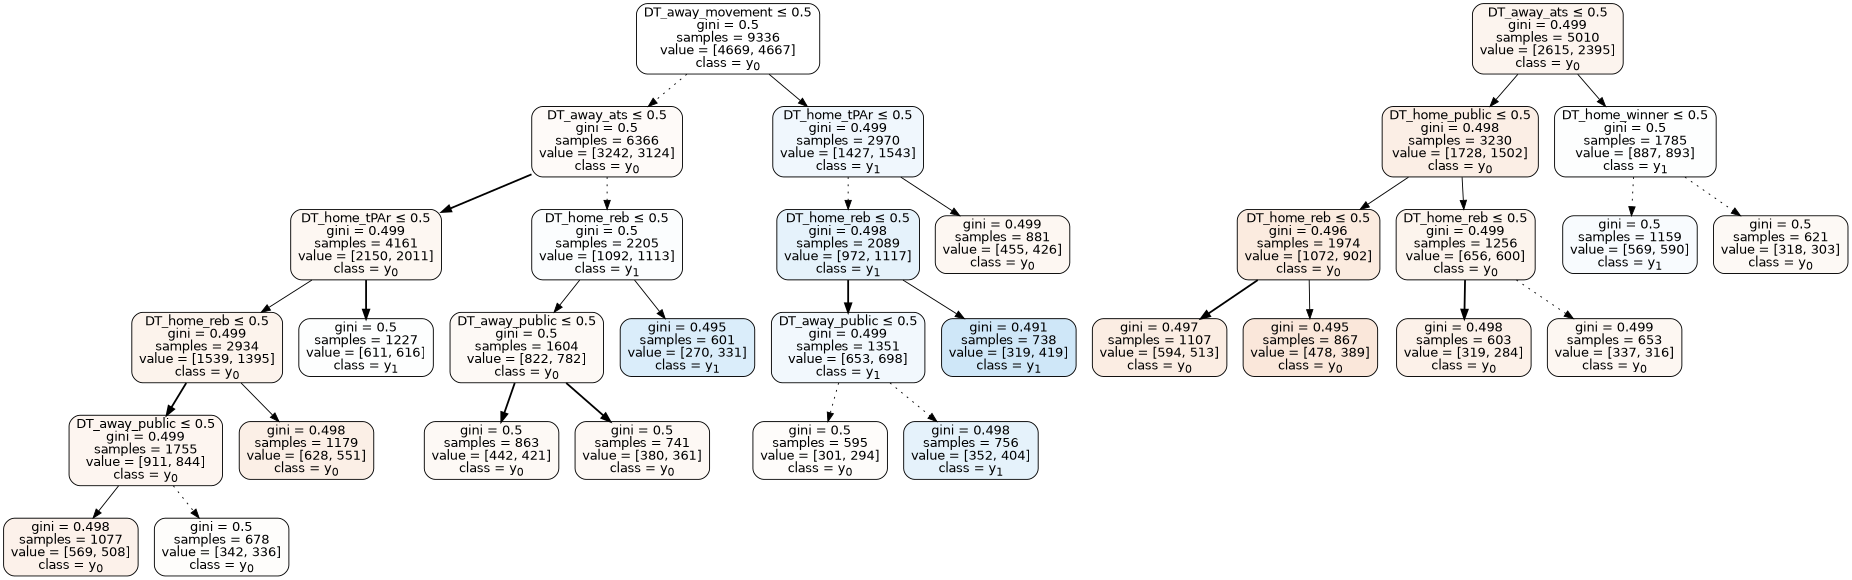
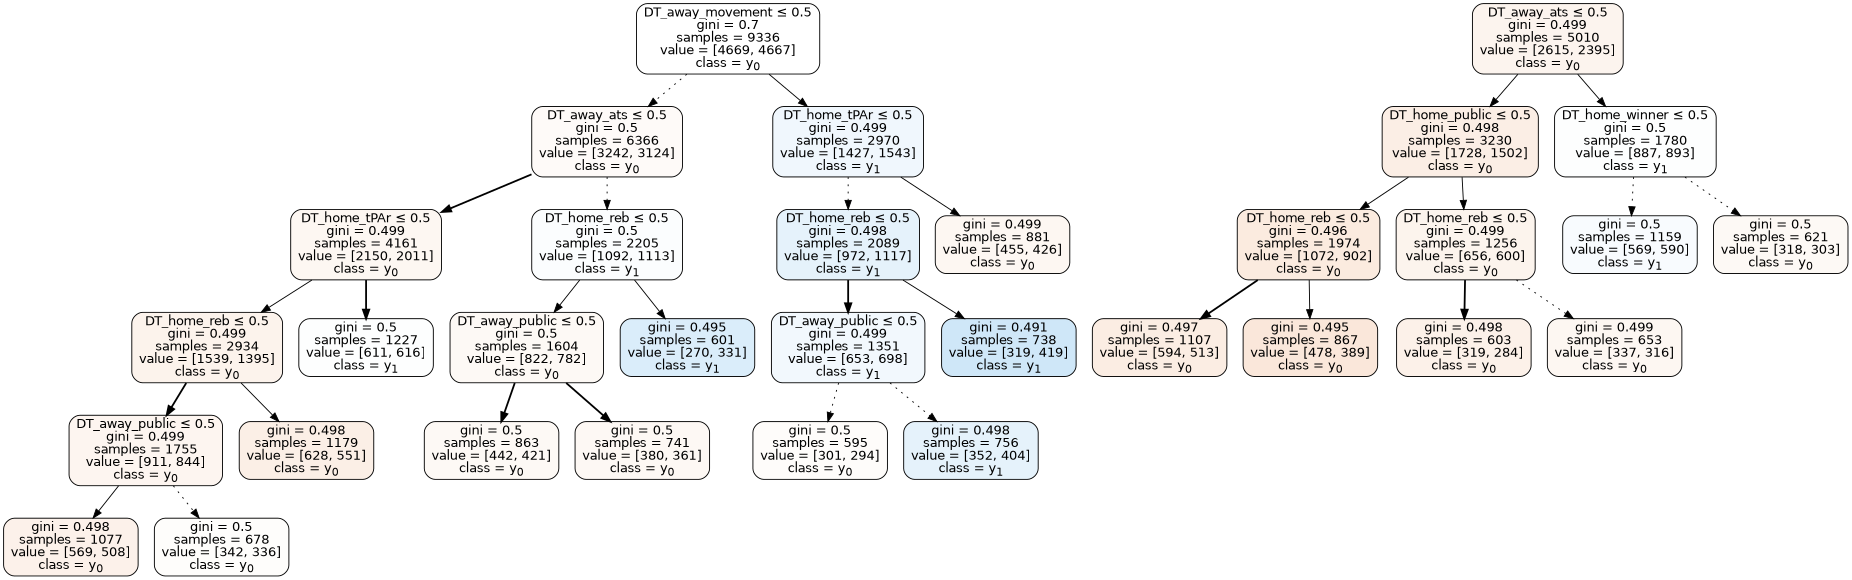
(728, 25) -> (728, 25)
(1635, 141) -> (1635, 141)
